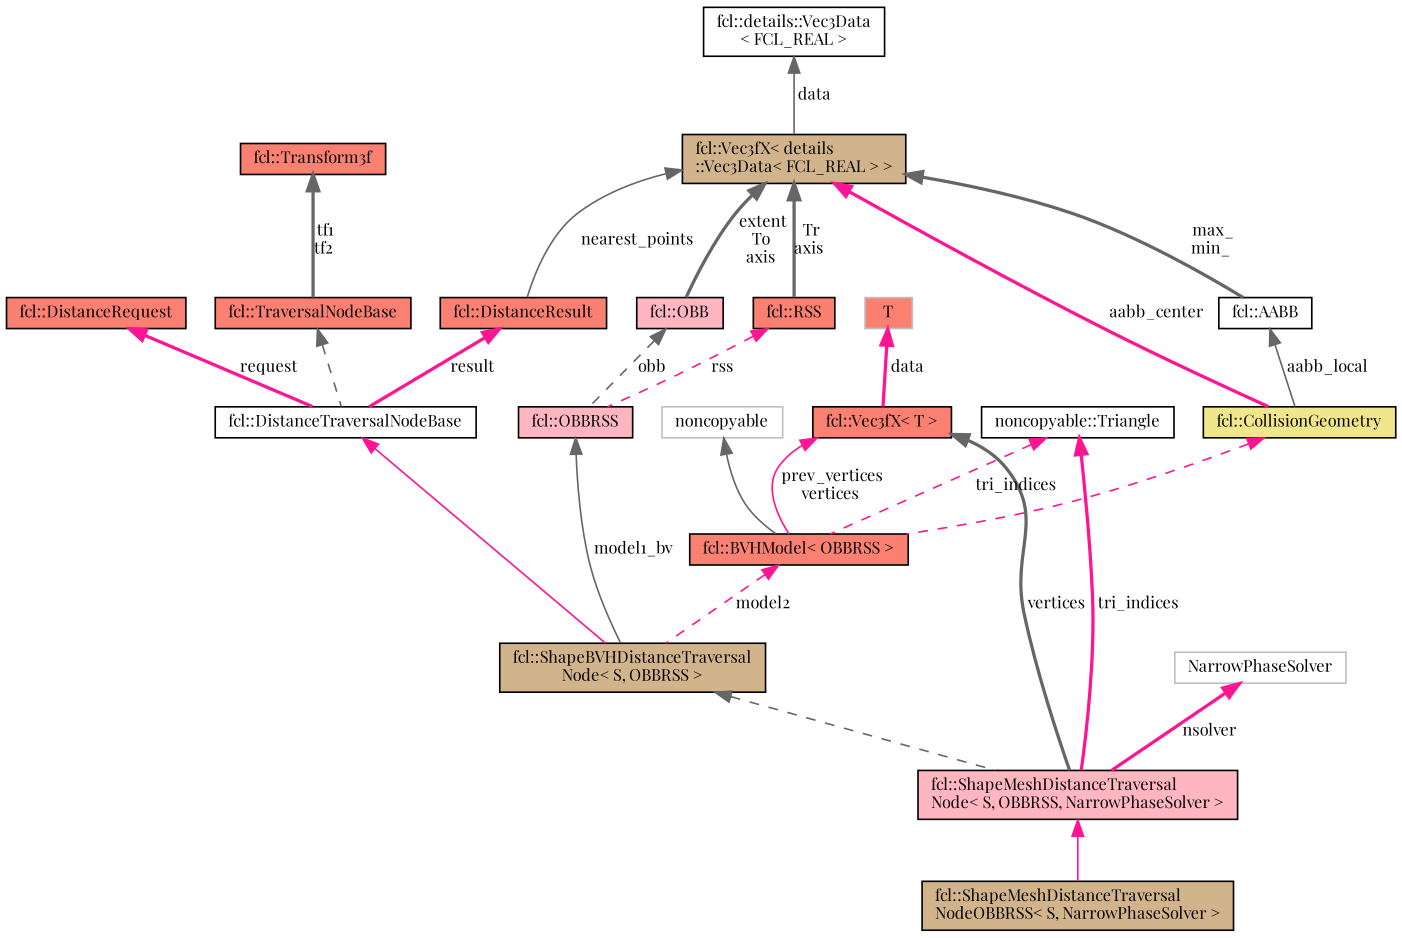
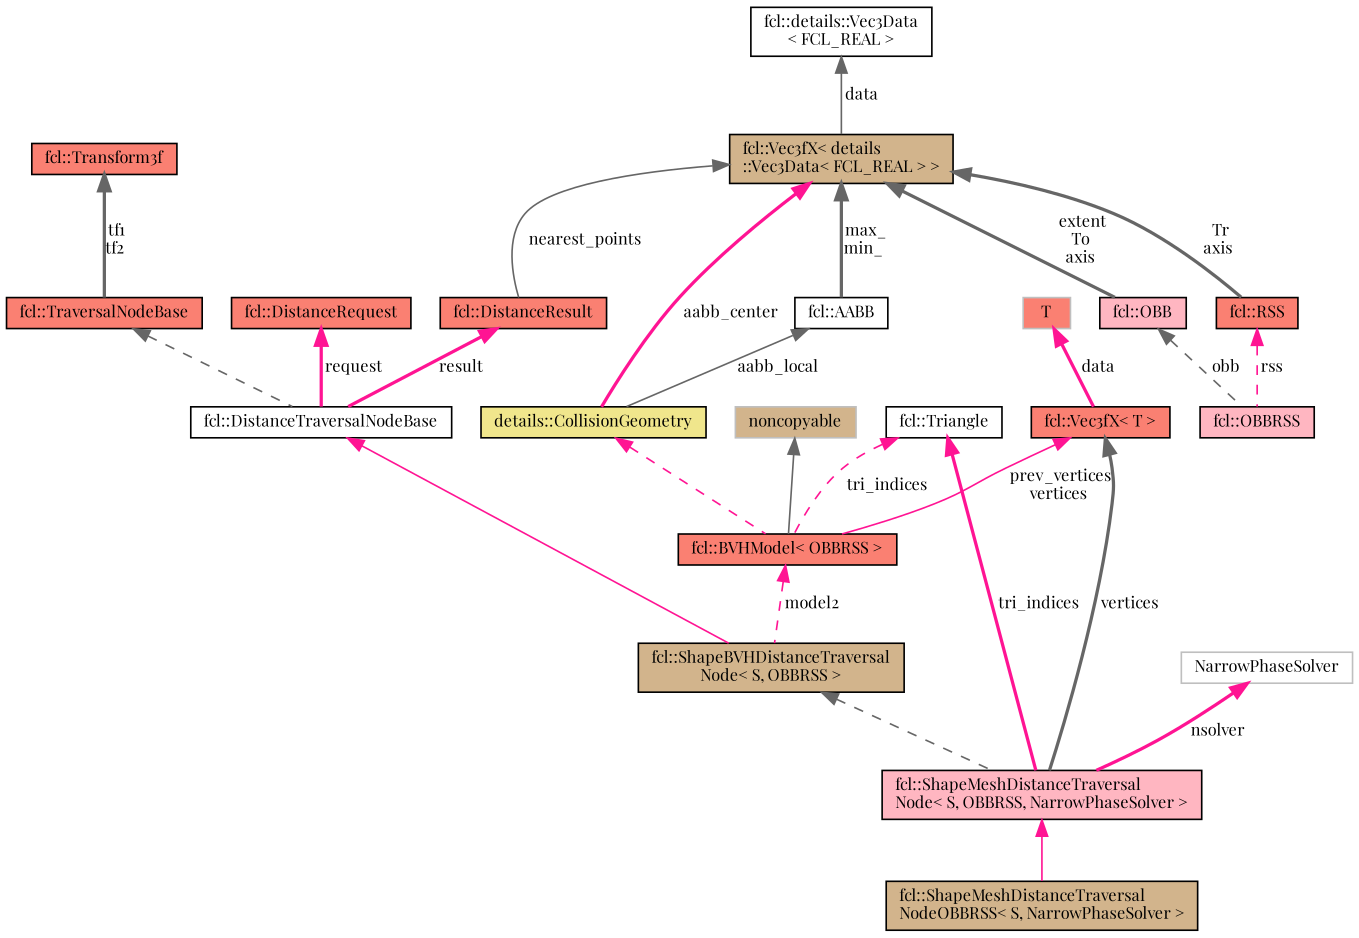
(722, 422) -> (796, 422)
(1078, 422) -> (944, 422)
(1300, 422) -> (594, 422)
(587, 551) -> none
